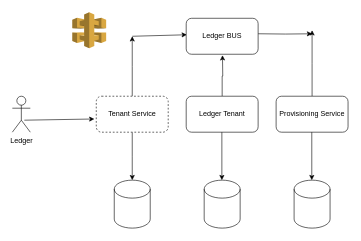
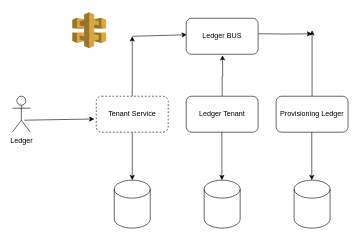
(312, 114) -> (312, 114)
